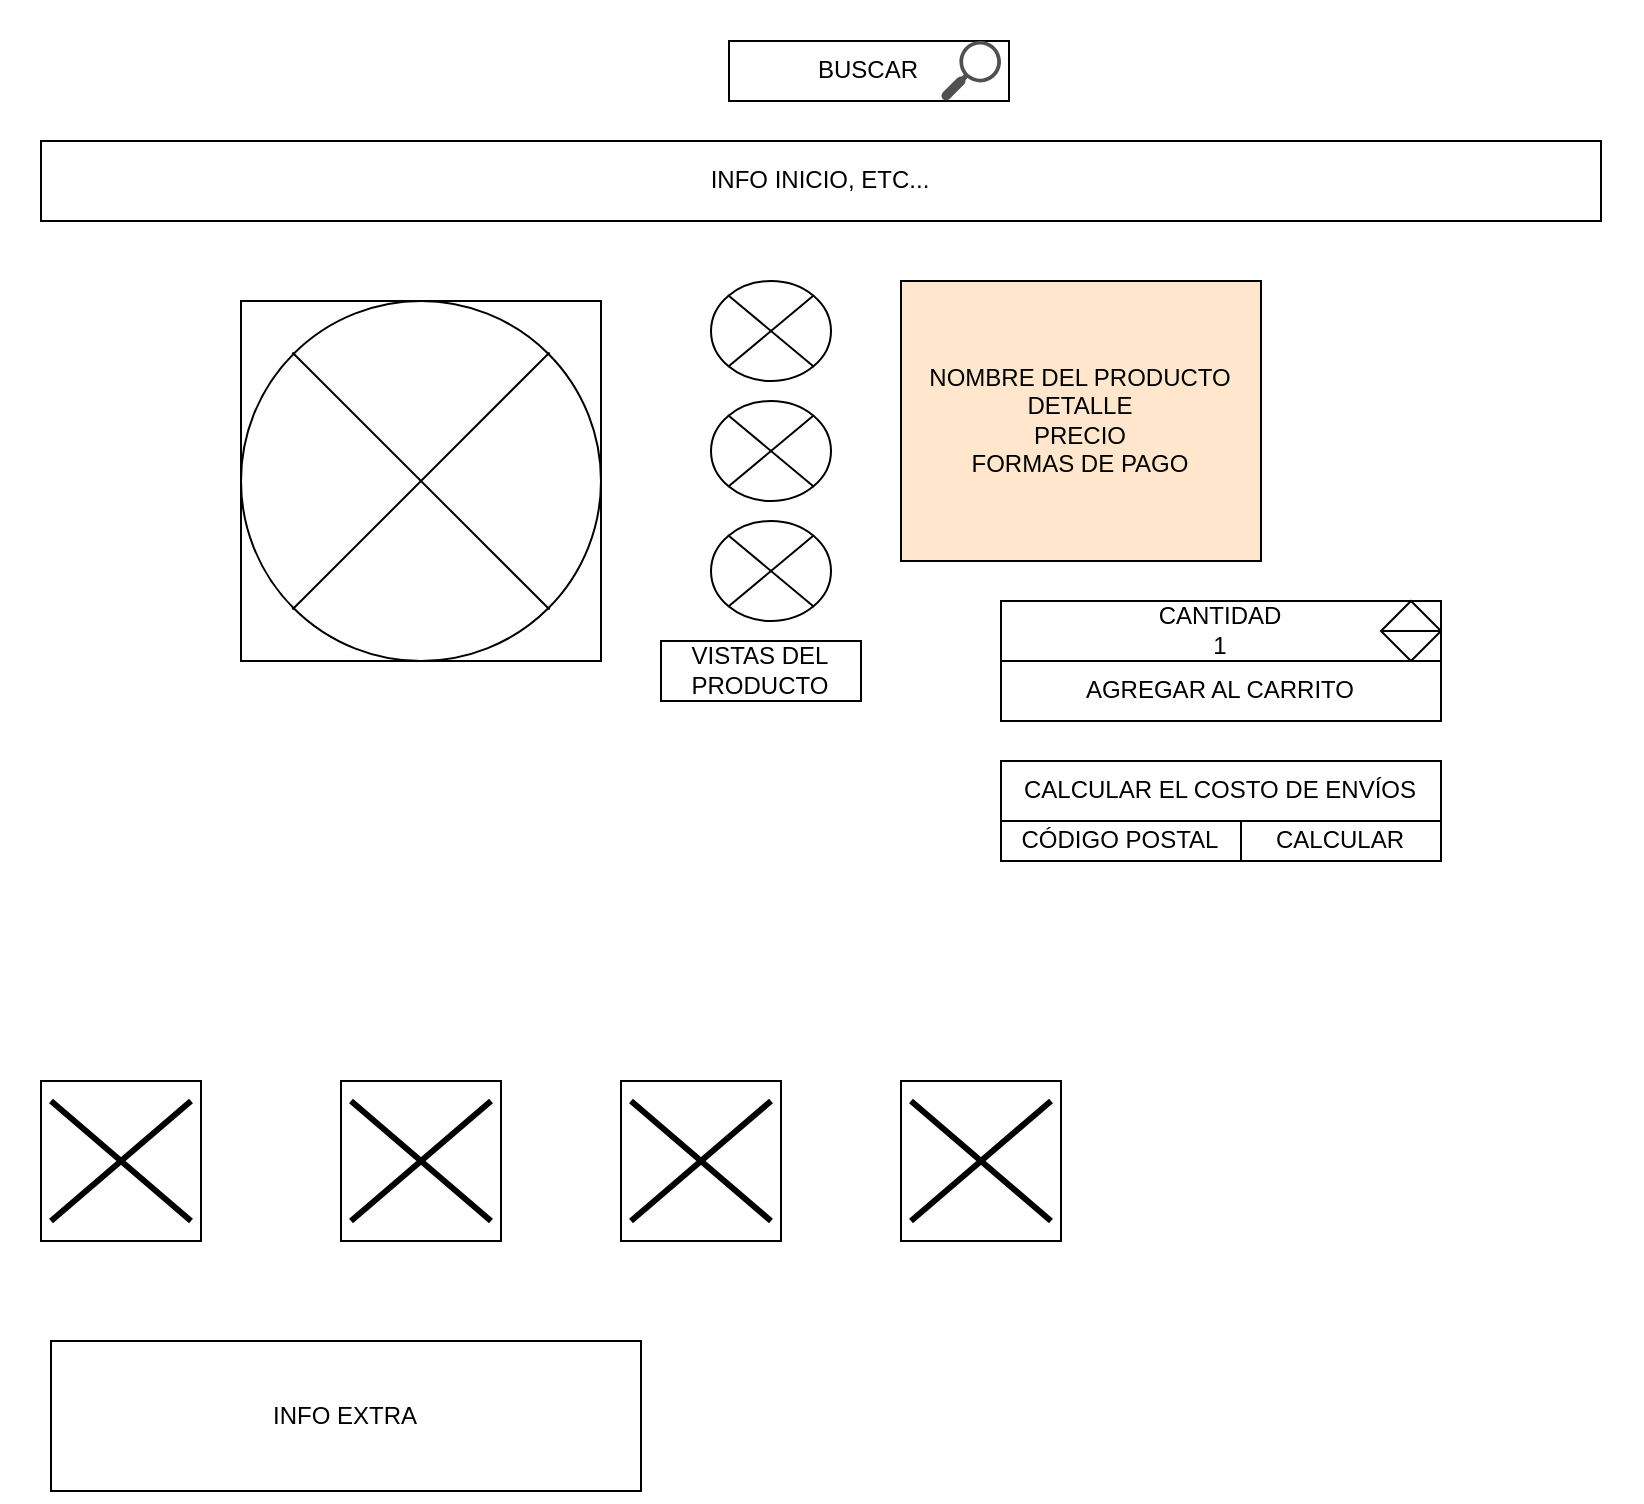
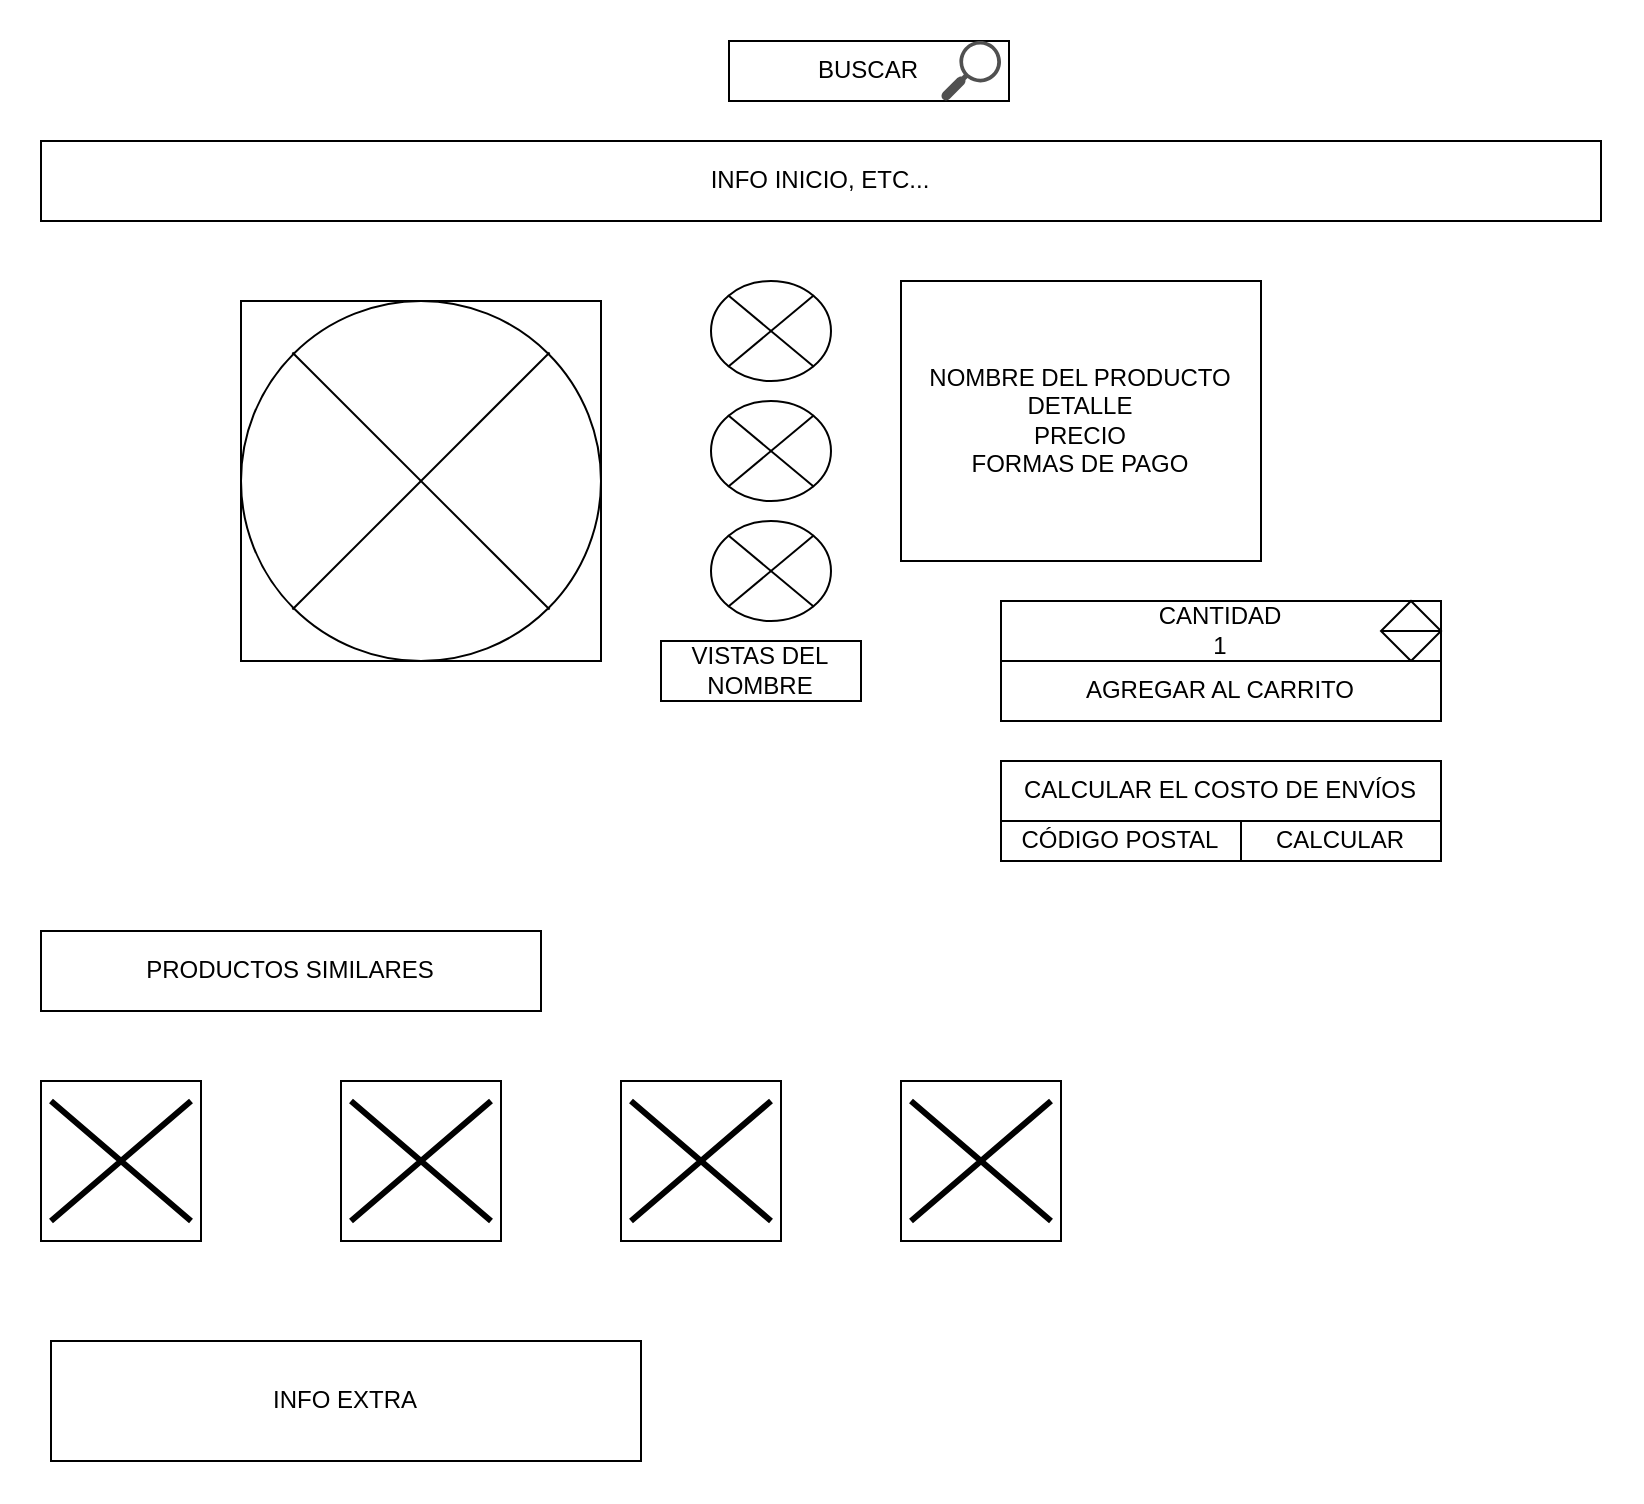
(1081, 421) -> (1081, 421)
(761, 671) -> (761, 671)
none -> (291, 971)
(346, 1416) -> (346, 1401)
